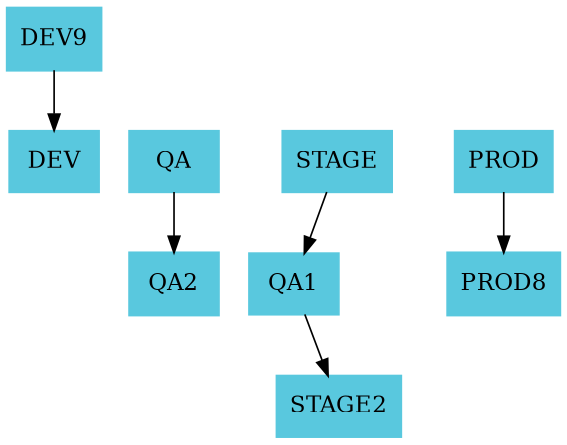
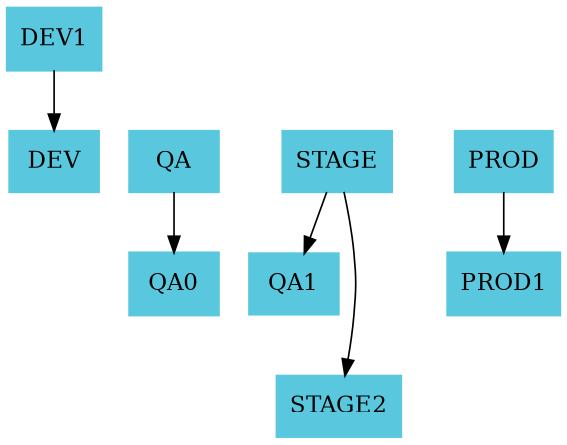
(54, 39) -> (54, 39)
(174, 284) -> (174, 284)
(504, 284) -> (504, 284)
(313, 337) -> (356, 275)
